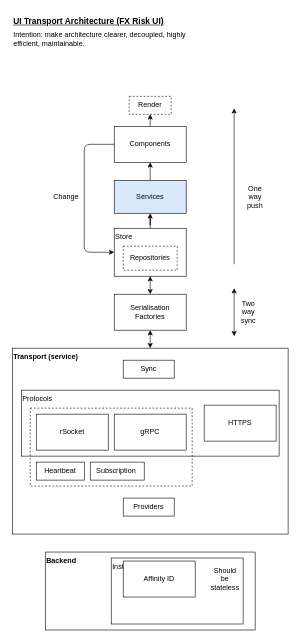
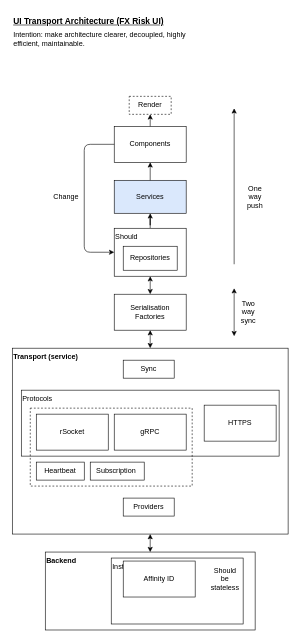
(126, 237) -> (127, 237)
(150, 258) -> (150, 258)
none -> (150, 545)
